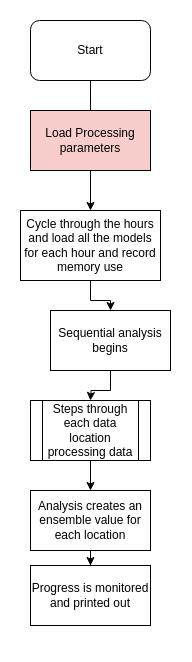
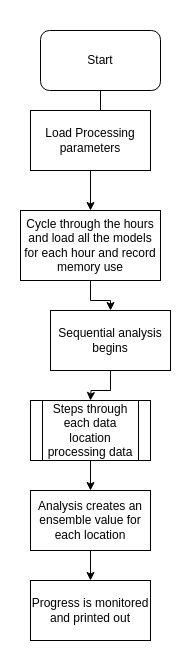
(91, 51) -> (101, 61)
(91, 141) -> (91, 141)
(91, 596) -> (91, 611)
